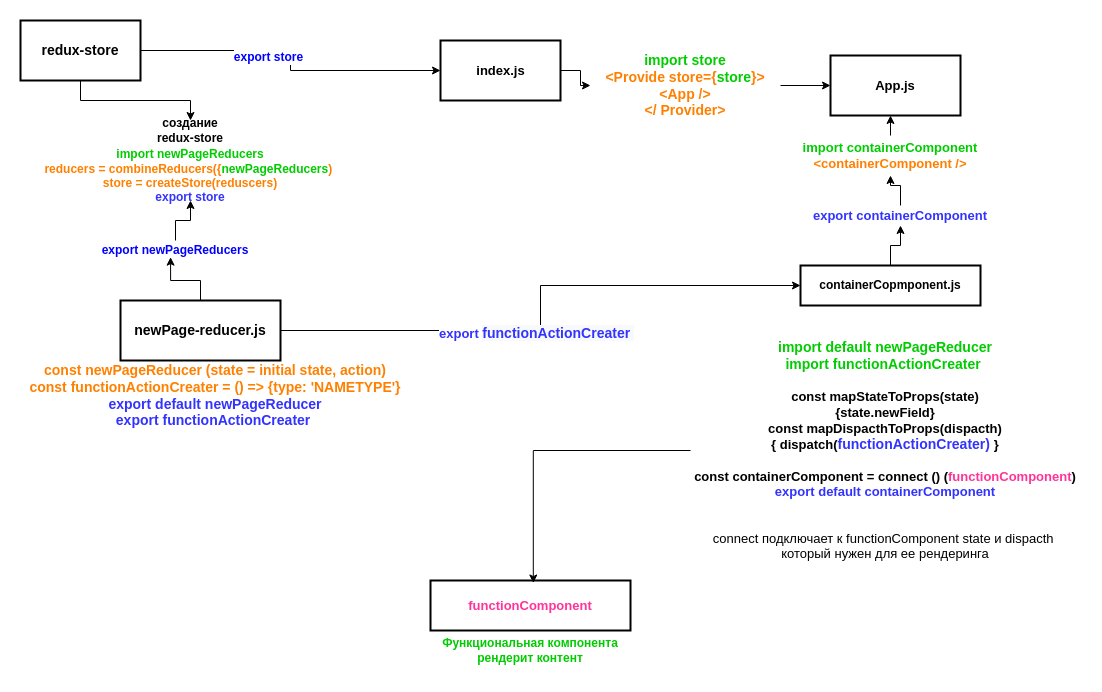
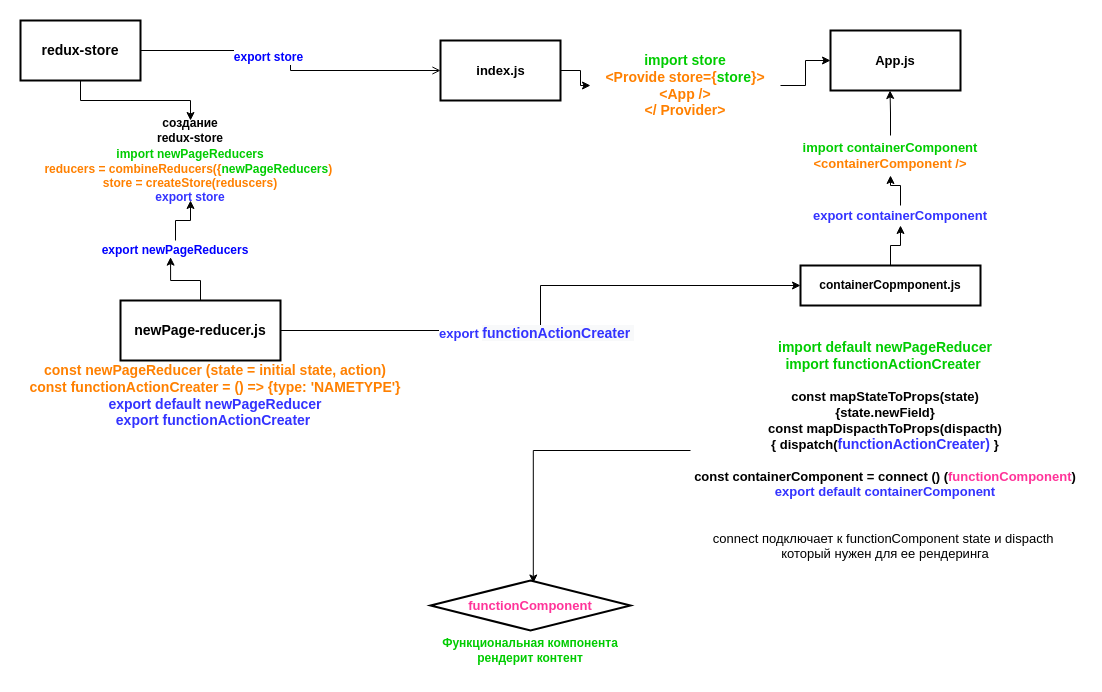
(432, 71) -> (434, 71)
(896, 86) -> (896, 61)
(531, 606) -> (531, 606)
